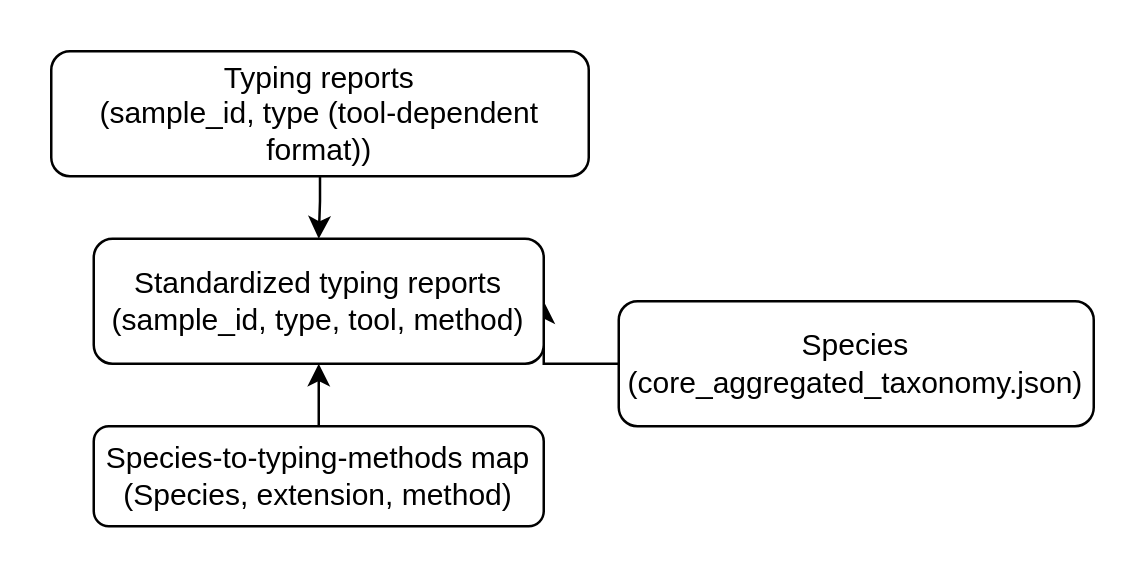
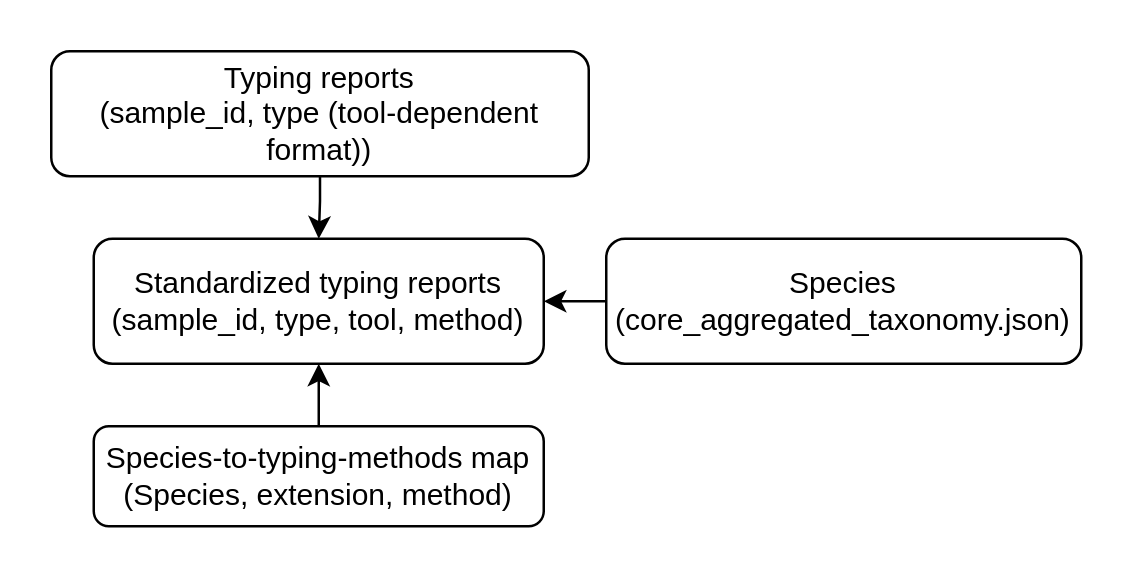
(856, 364) -> (844, 301)
